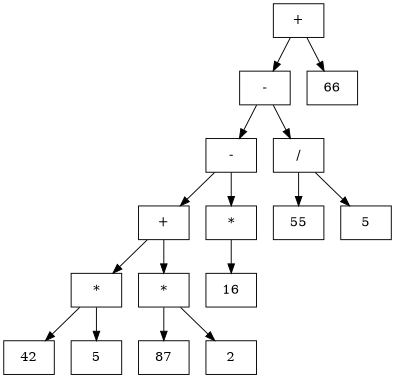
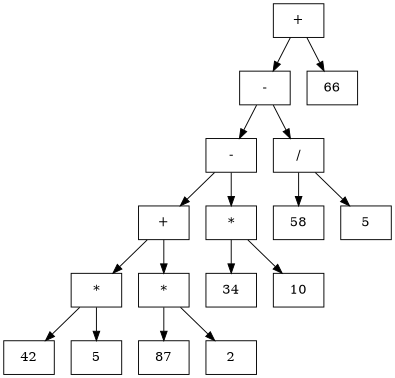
(299, 223) -> (299, 223)
(231, 290) -> (299, 290)
none -> (231, 290)
